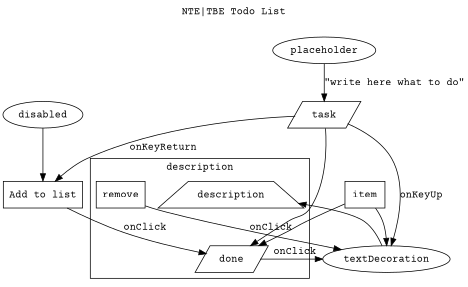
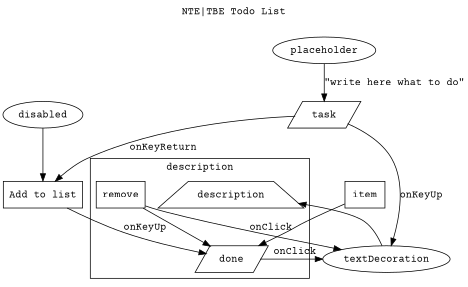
(315, 200) -> (173, 225)
(383, 222) -> none
(145, 227) -> (145, 227)
